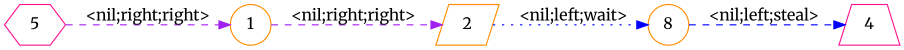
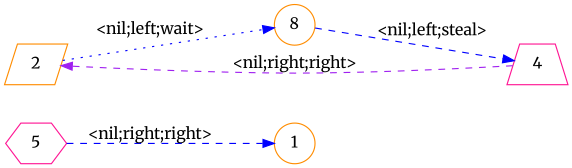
(142, 25) -> (165, 143)
(351, 25) -> (293, 73)
